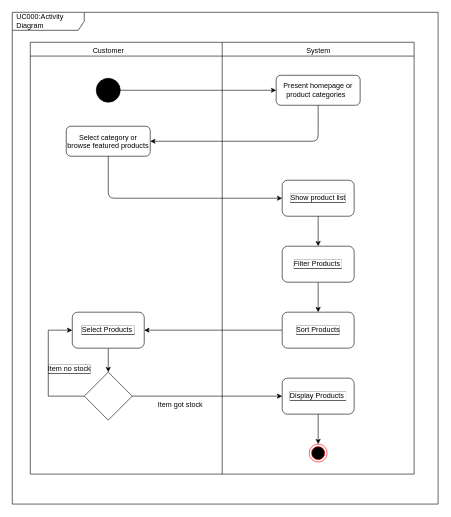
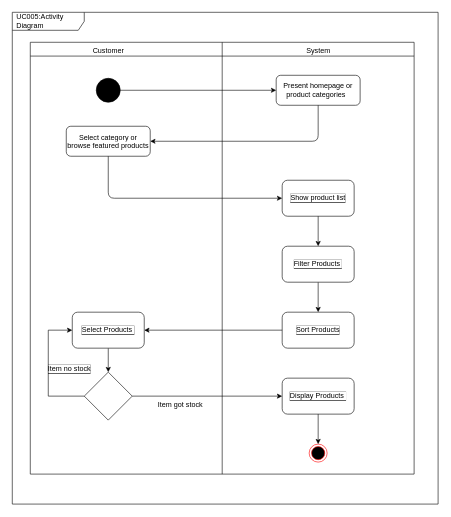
(50, 21) -> (50, 21)
